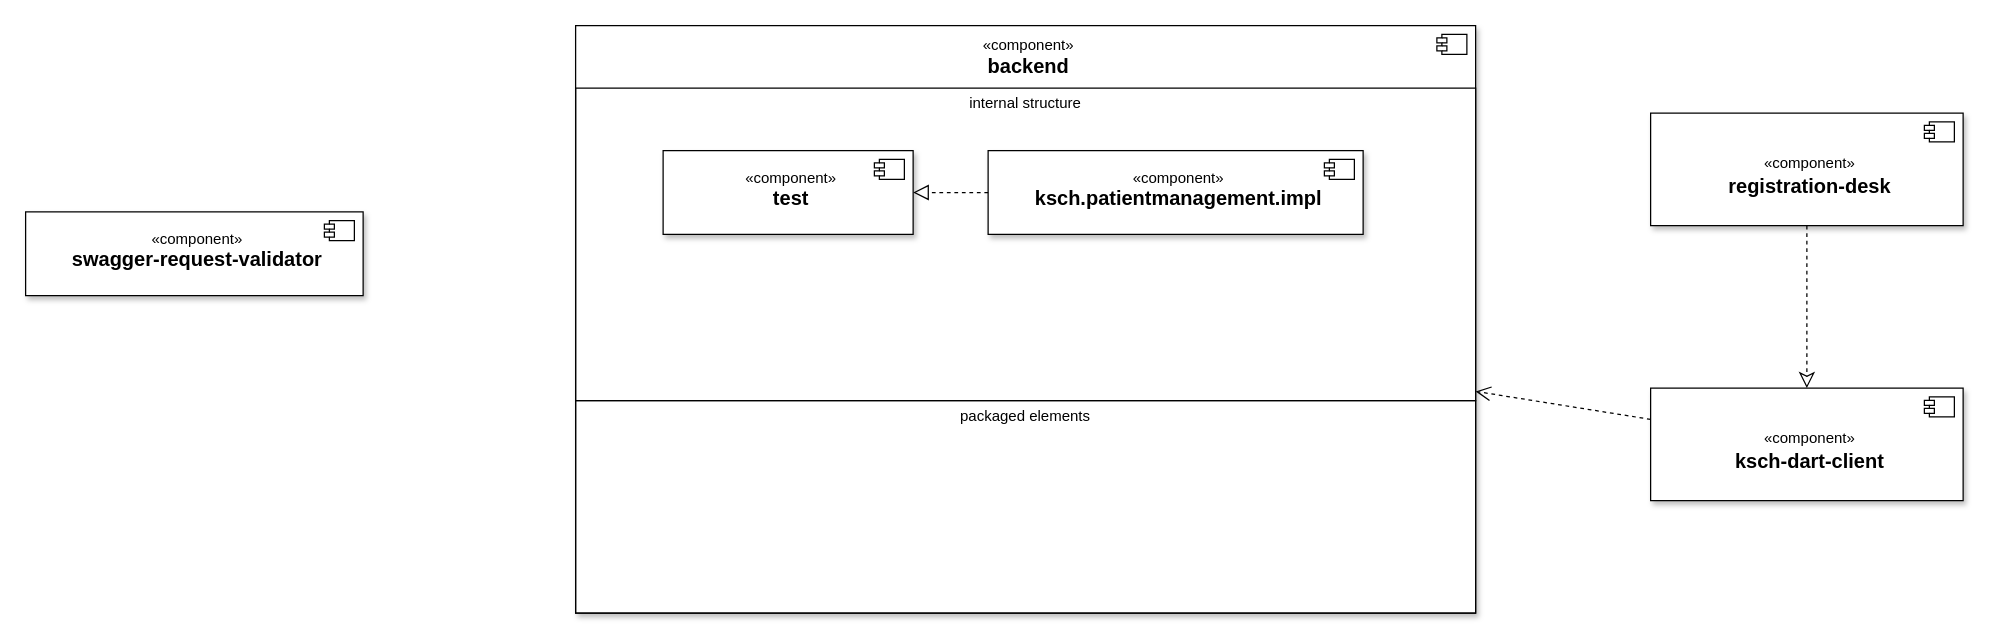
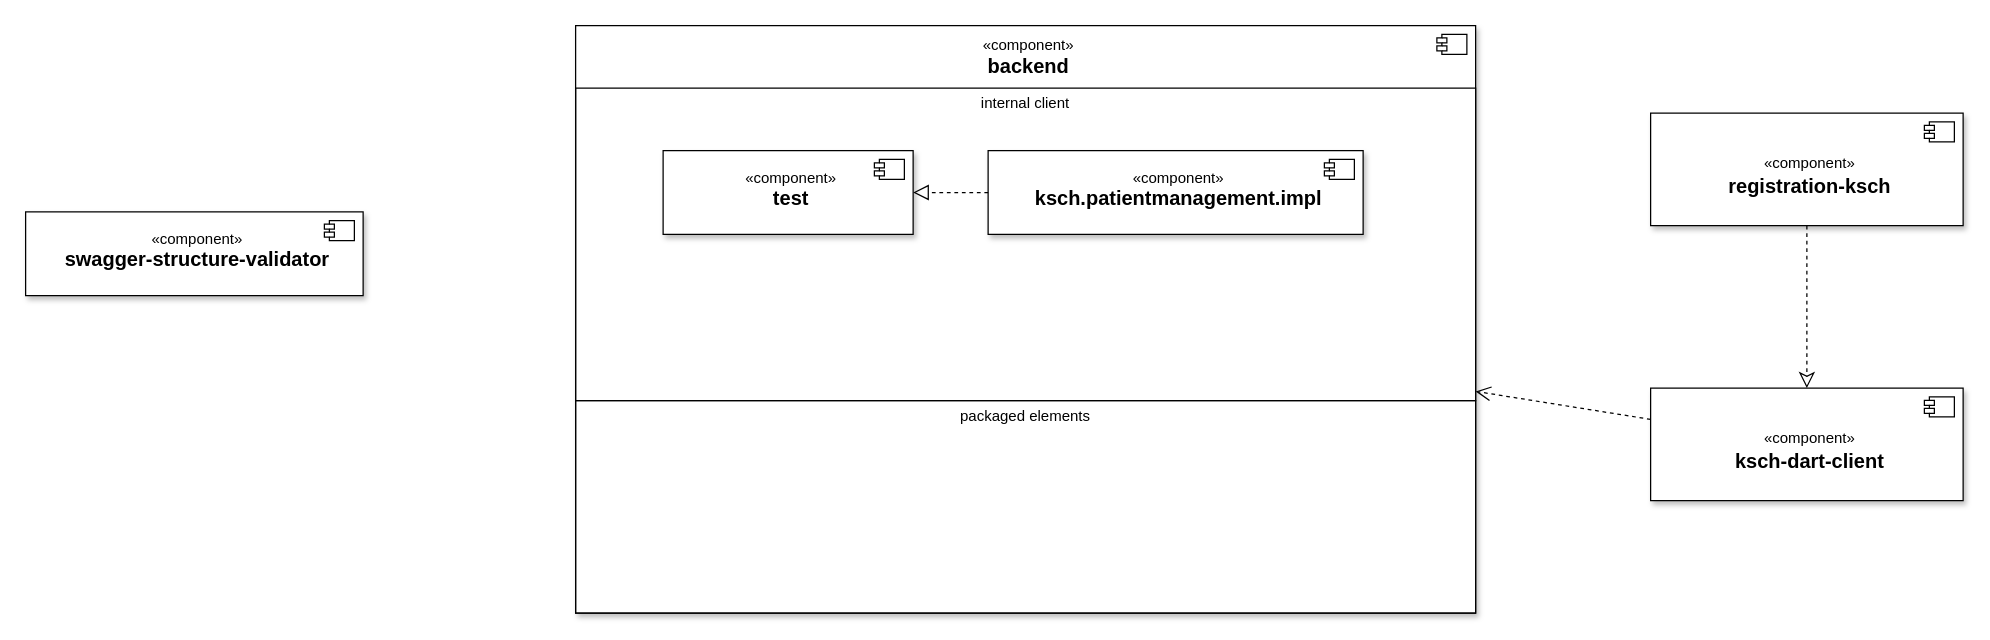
(1025, 103) -> (1025, 103)
(1810, 173) -> (1810, 173)
(198, 249) -> (198, 249)
